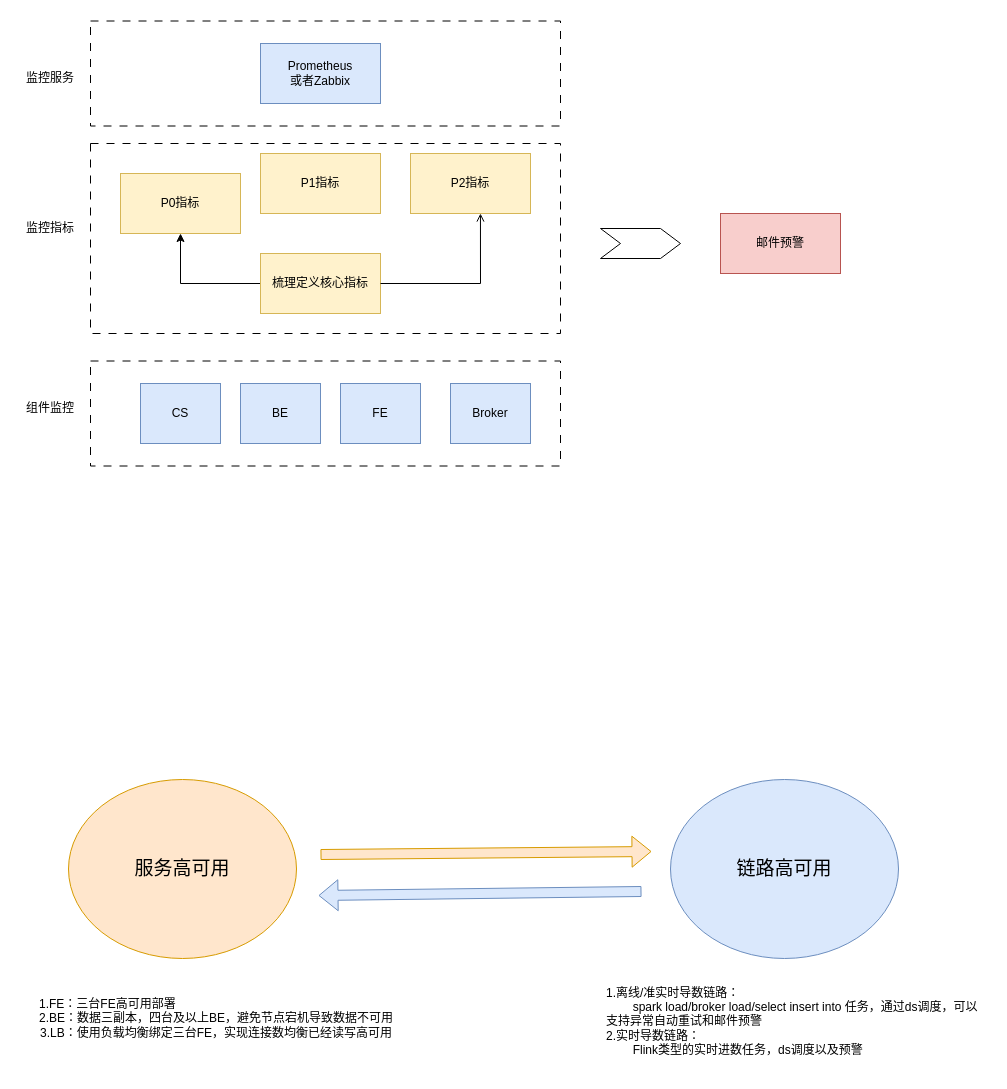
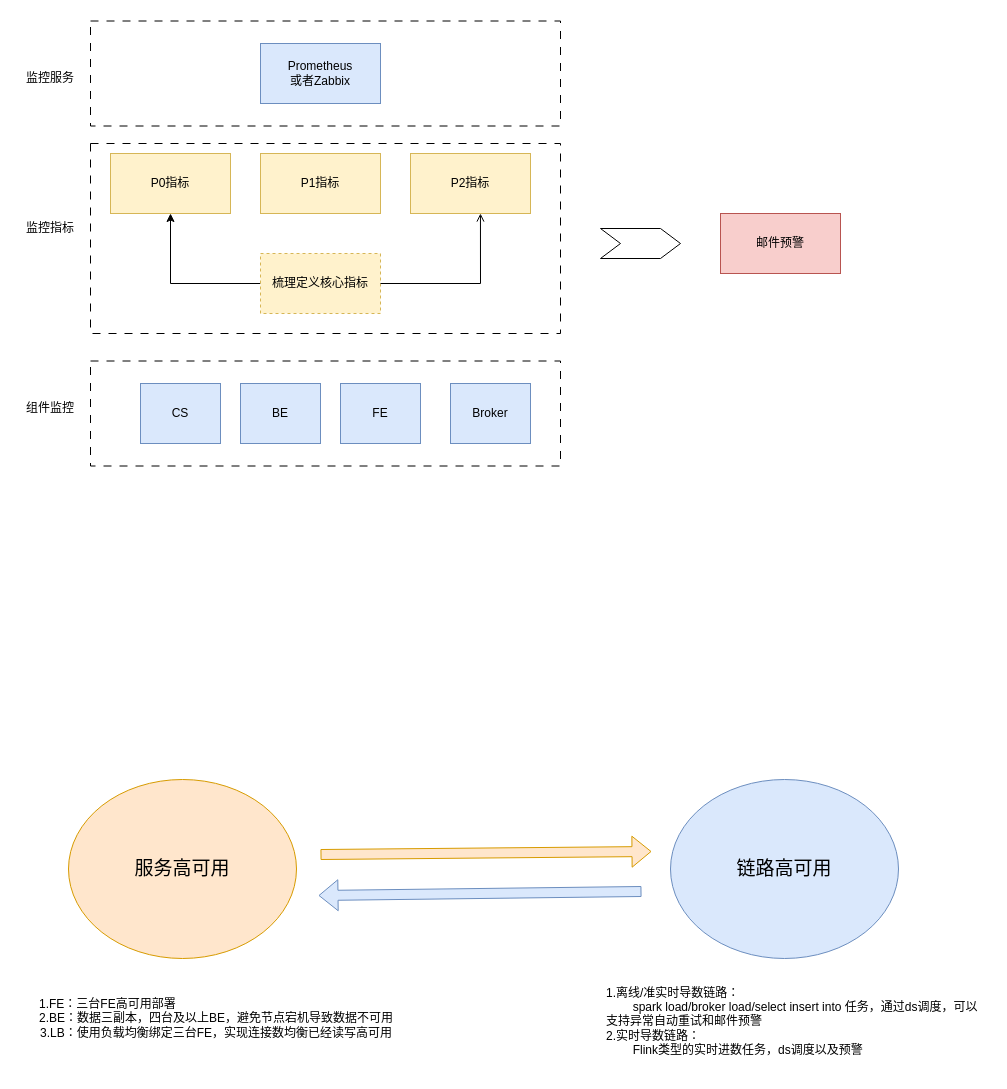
(181, 204) -> (171, 184)
(321, 284) -> (321, 284)
